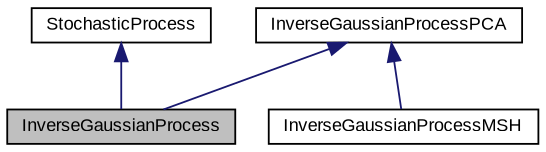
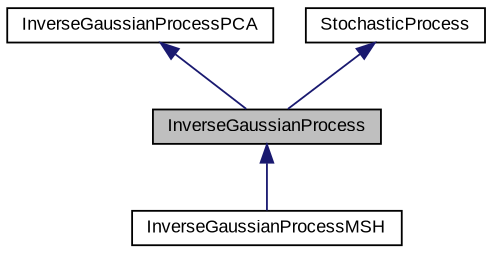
(398, 85) -> (267, 187)
